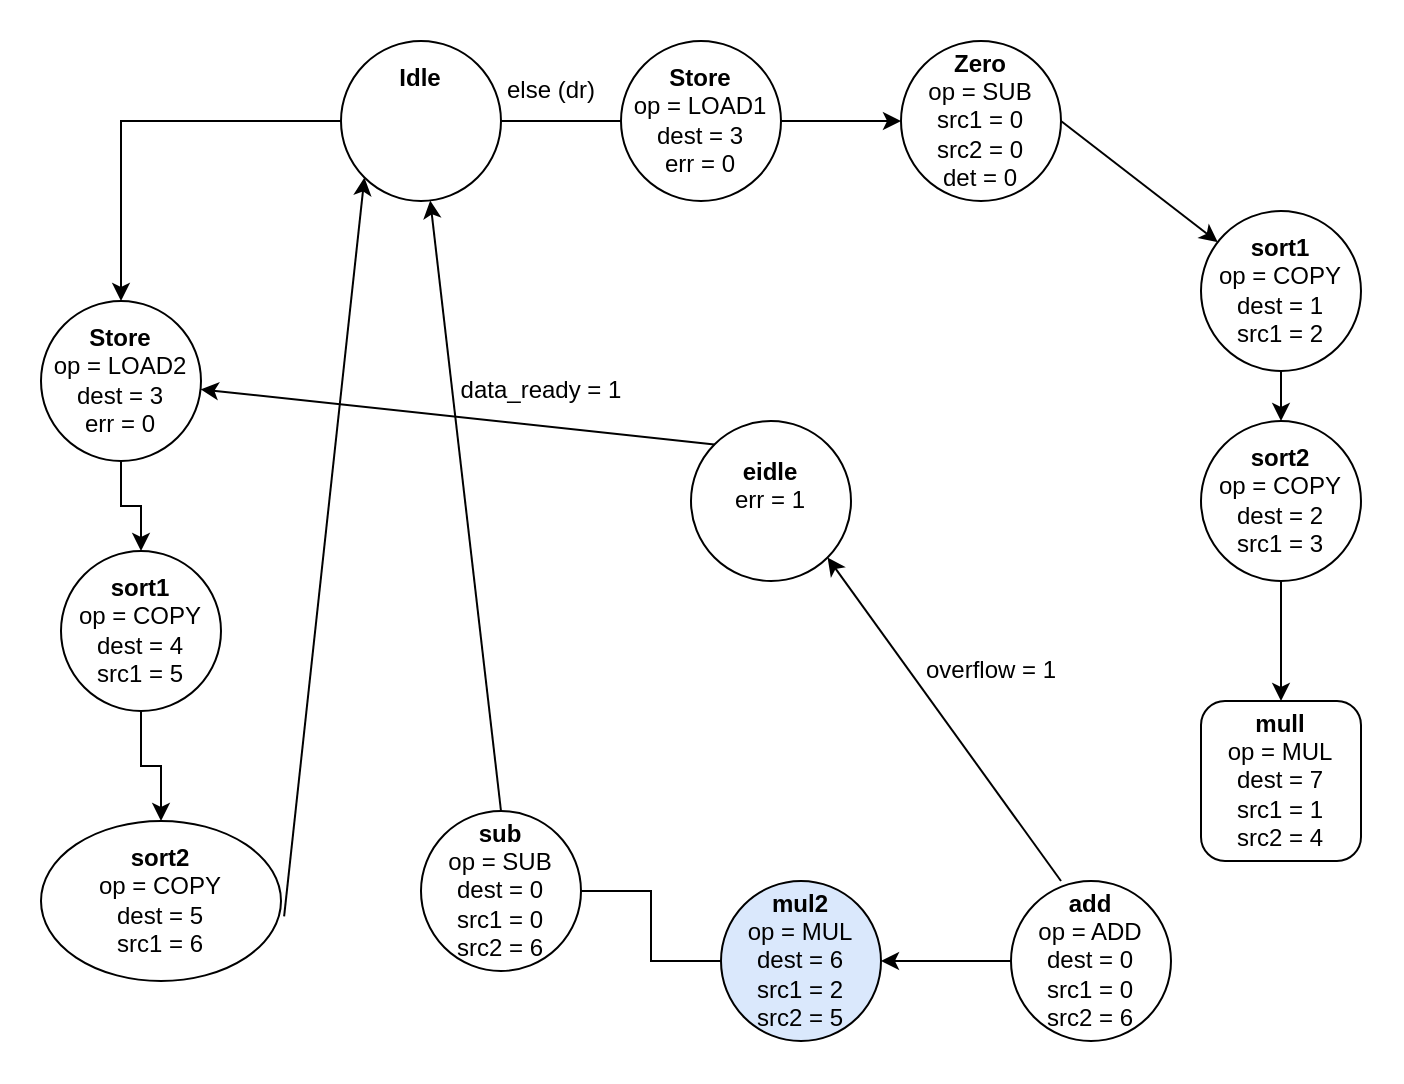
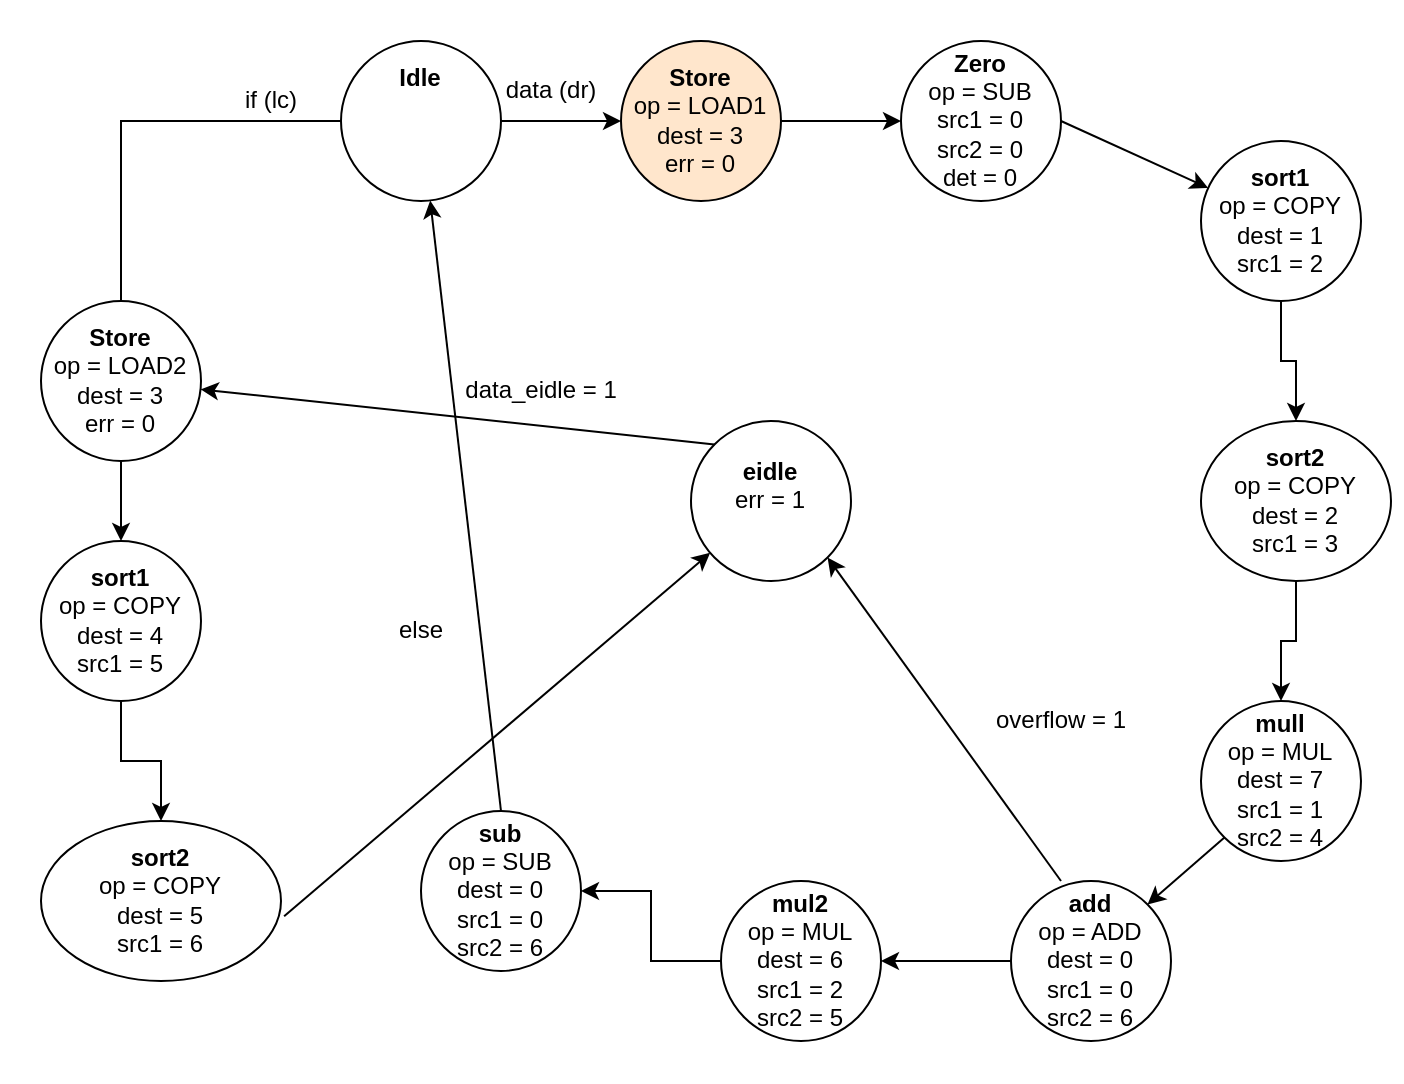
(552, 91) -> (552, 91)
none -> (271, 101)
(611, 121) -> (606, 121)
(701, 121) -> (701, 121)
(121, 286) -> (121, 291)
(1281, 291) -> (1281, 221)
(542, 391) -> (542, 391)
(1281, 501) -> (1296, 501)
(324, 553) -> (598, 649)
(141, 631) -> (121, 621)
none -> (421, 631)
(991, 671) -> (1061, 721)
(1281, 781) -> (1281, 781)
none -> (1191, 866)
(590, 891) -> (596, 891)
(801, 961) -> (801, 961)
